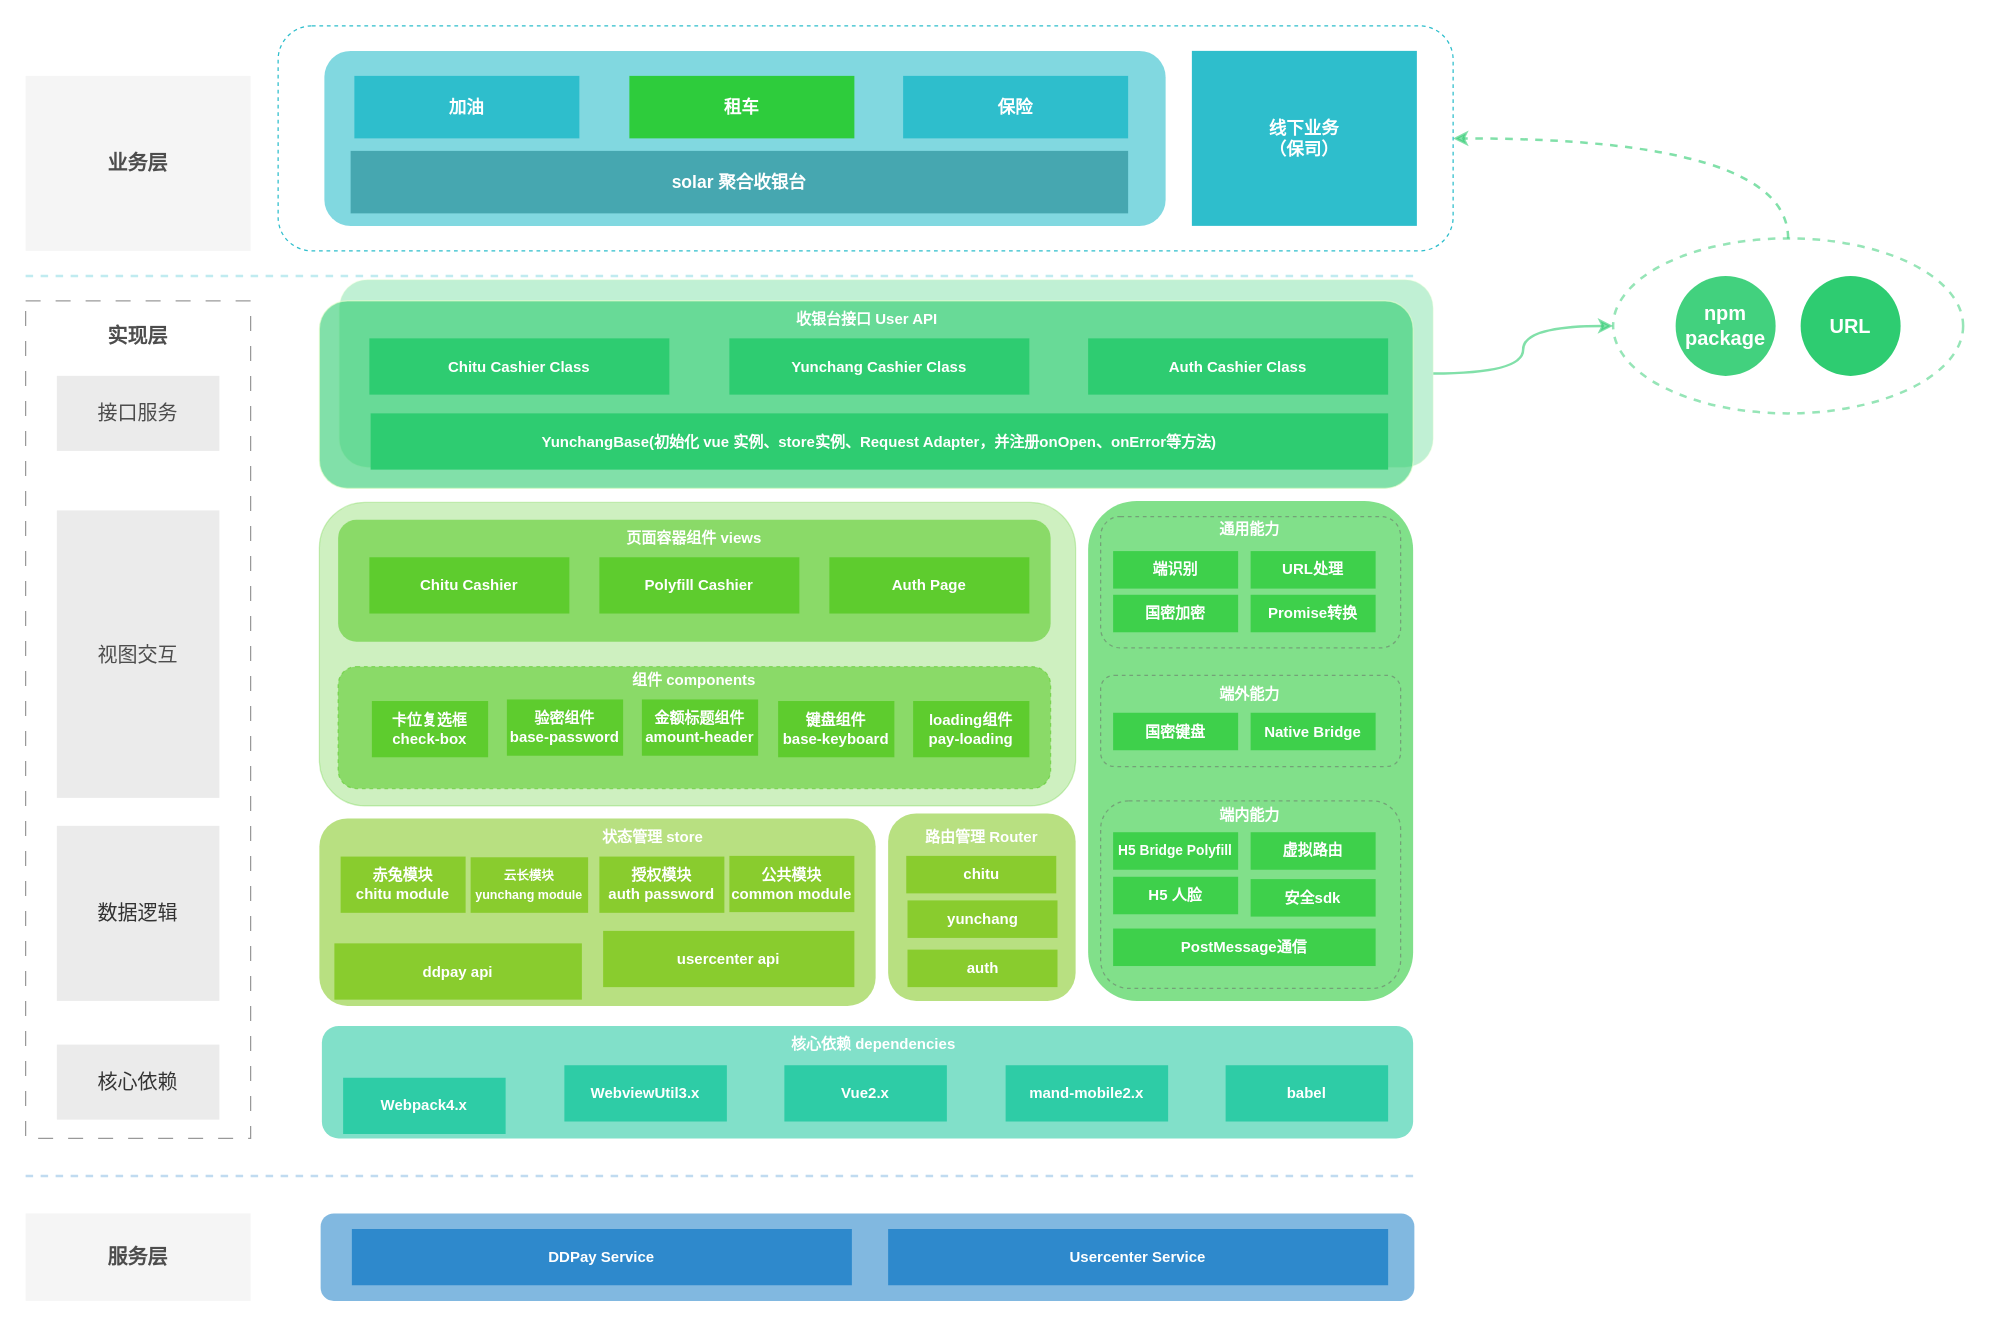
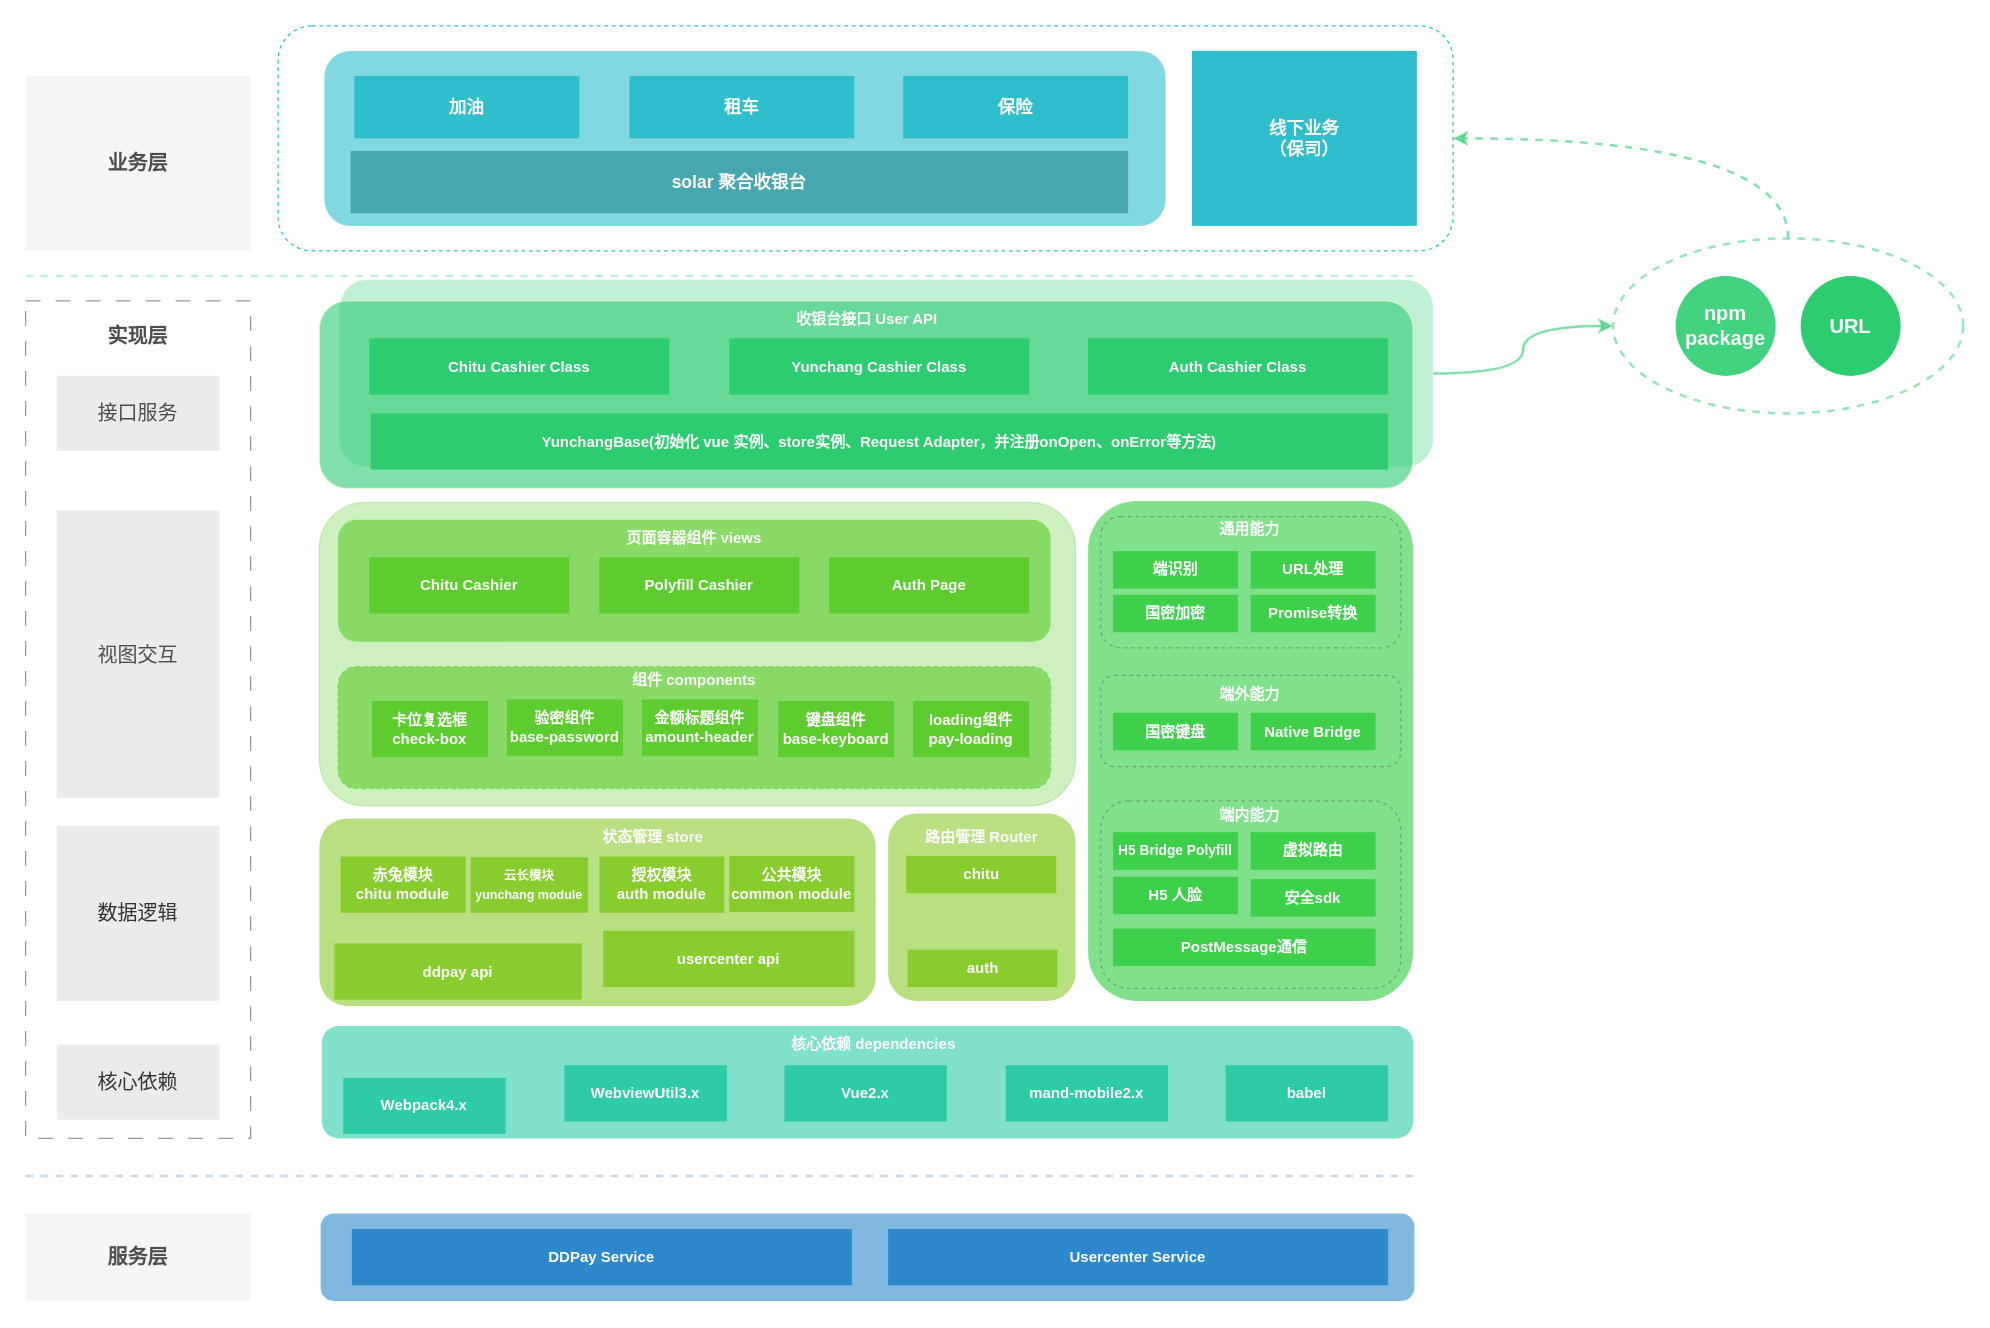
(742, 107) -> (742, 107)
(662, 884) -> (662, 884)
(983, 919) -> none
